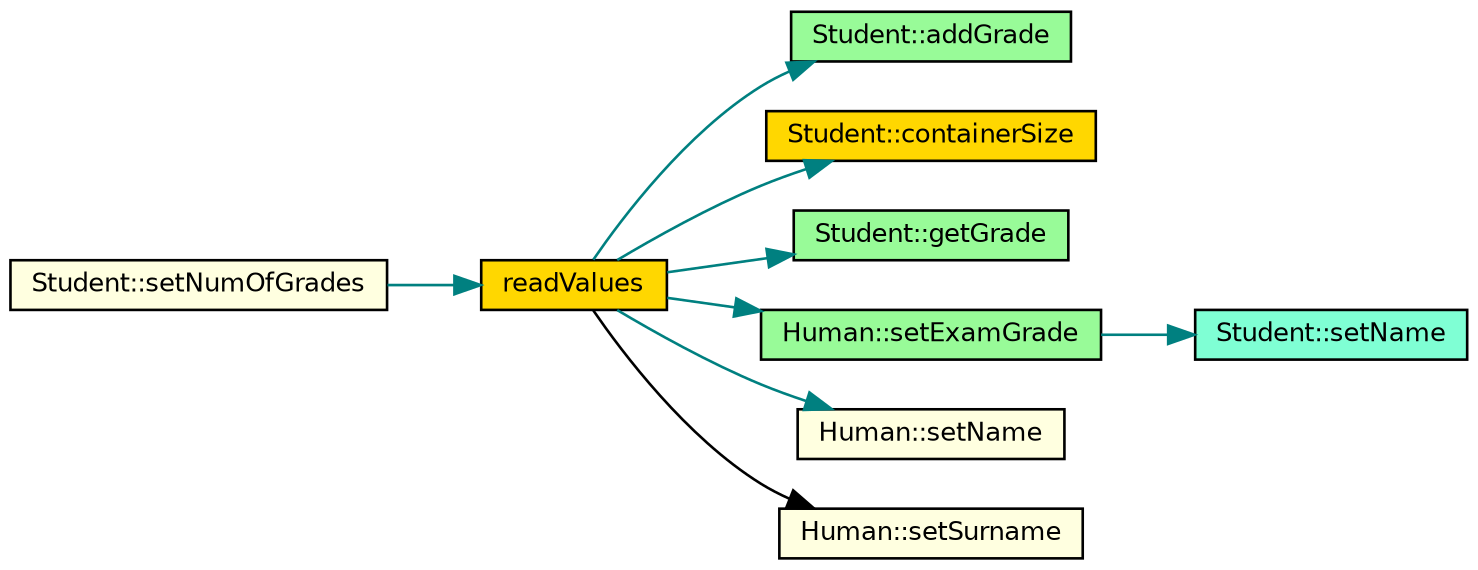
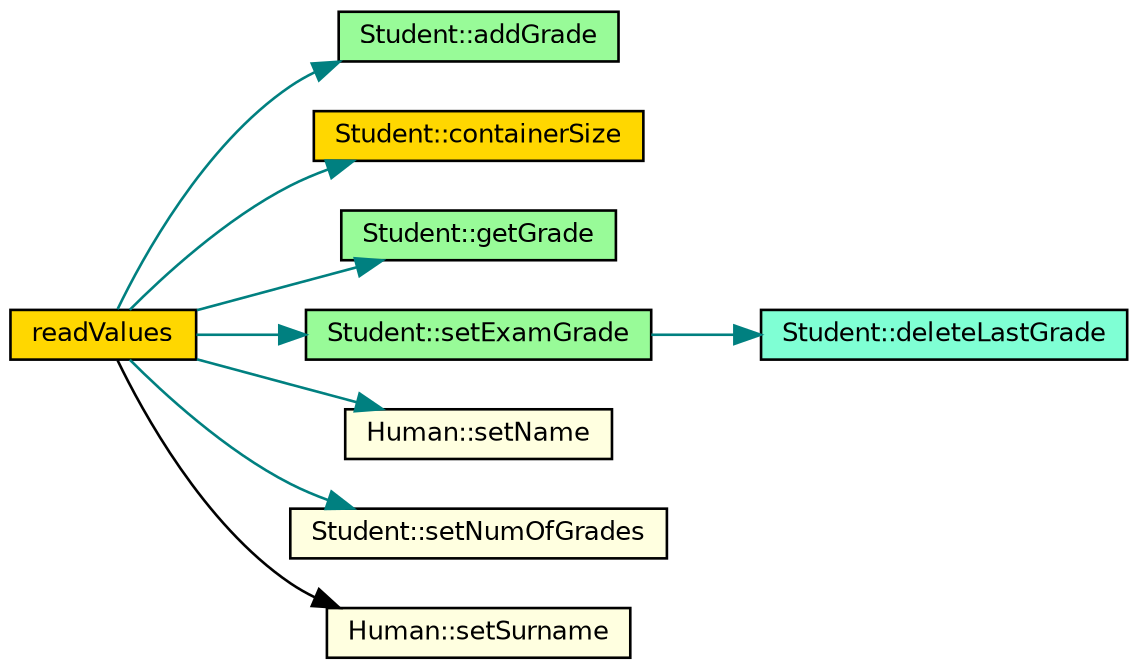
(421, 285) -> (222, 440)
(931, 335) -> (479, 335)
(1331, 335) -> (944, 335)
